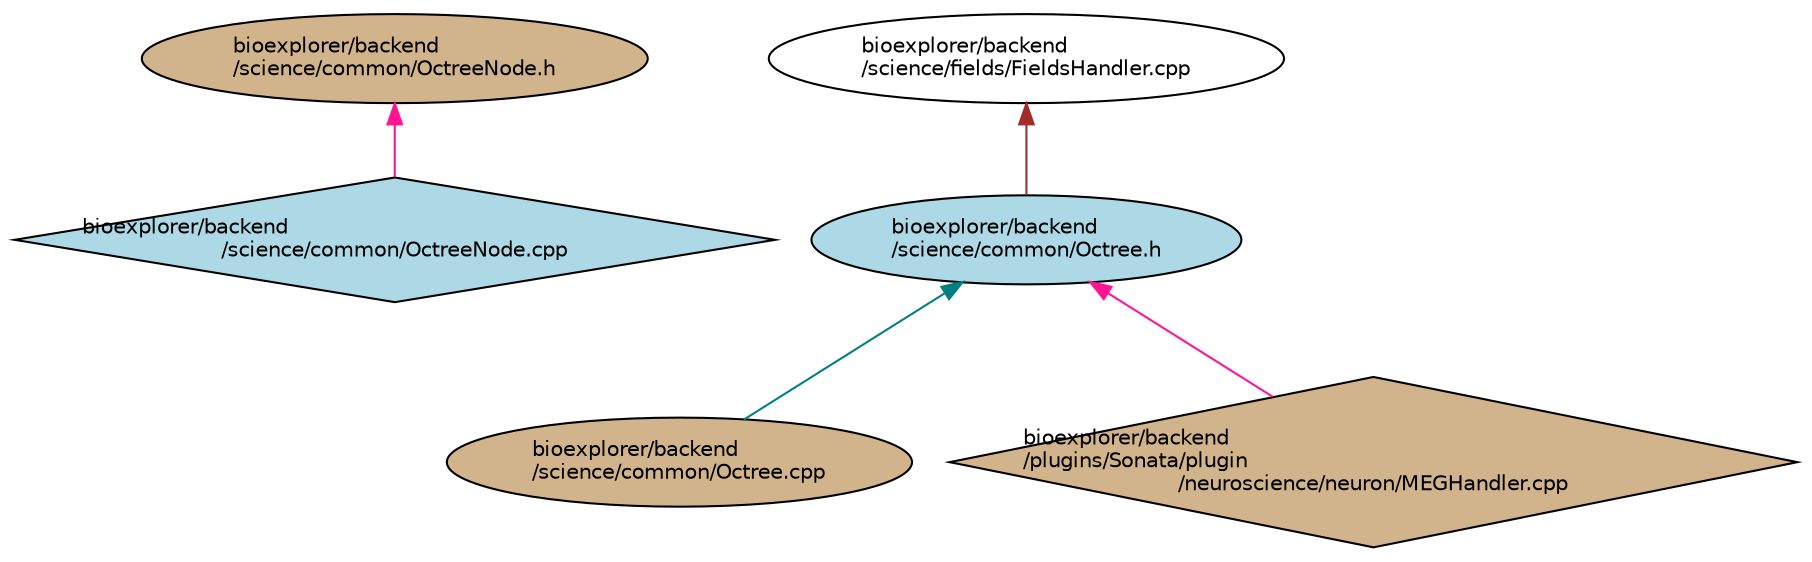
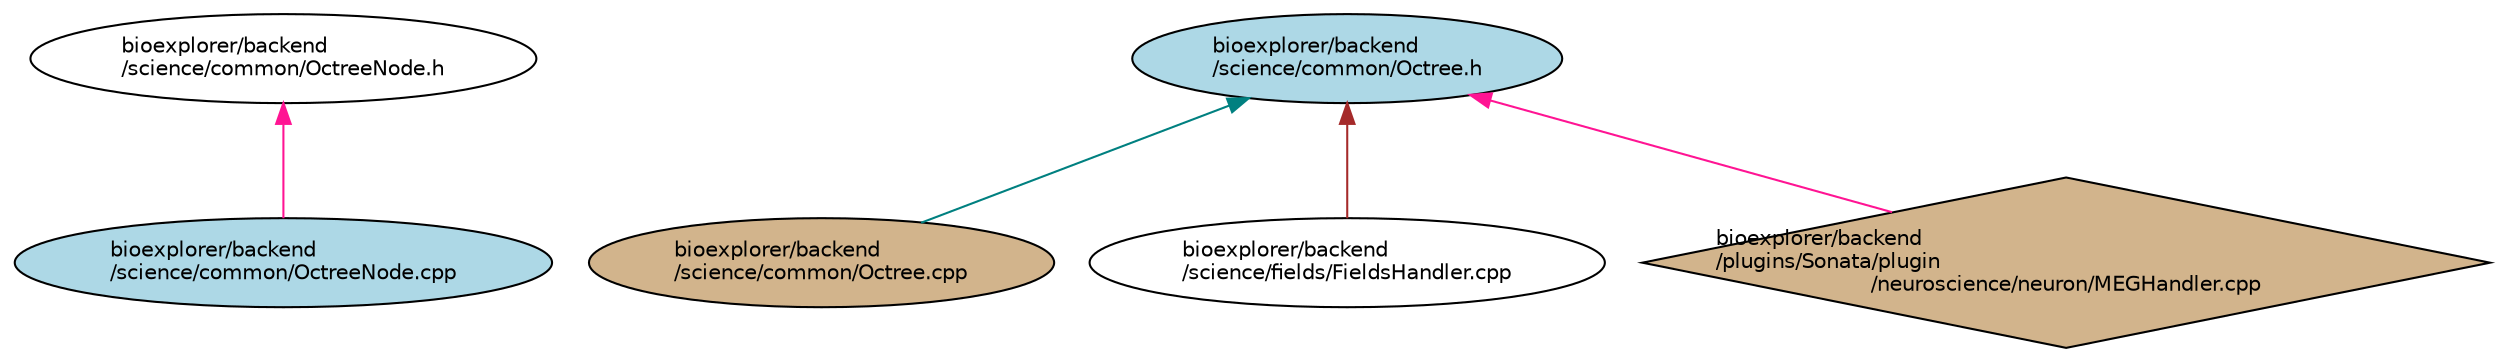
(395, 59) -> (283, 59)
(1026, 160) -> (1347, 171)
(395, 240) -> (283, 263)
